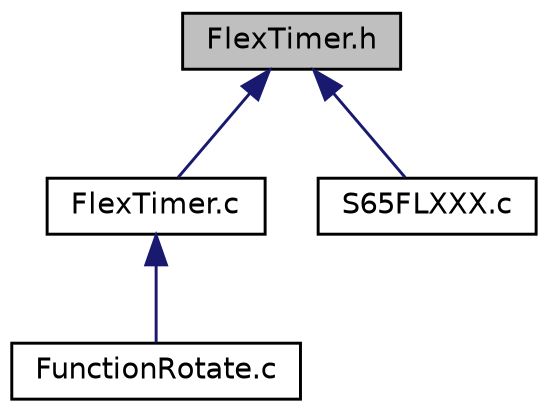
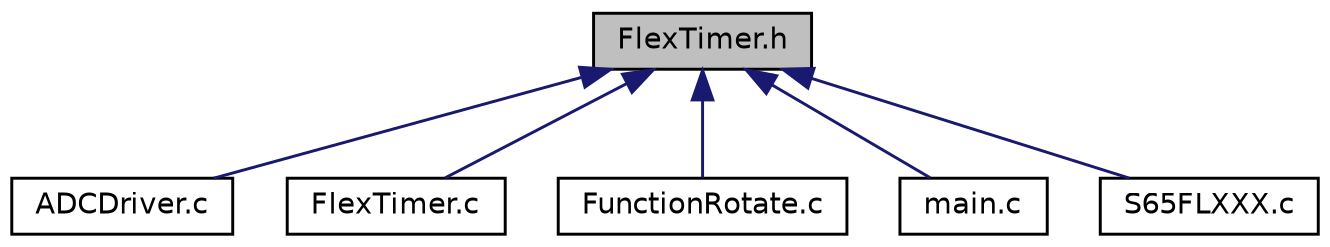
none -> (122, 206)
none -> (974, 206)
(156, 304) -> (703, 139)
